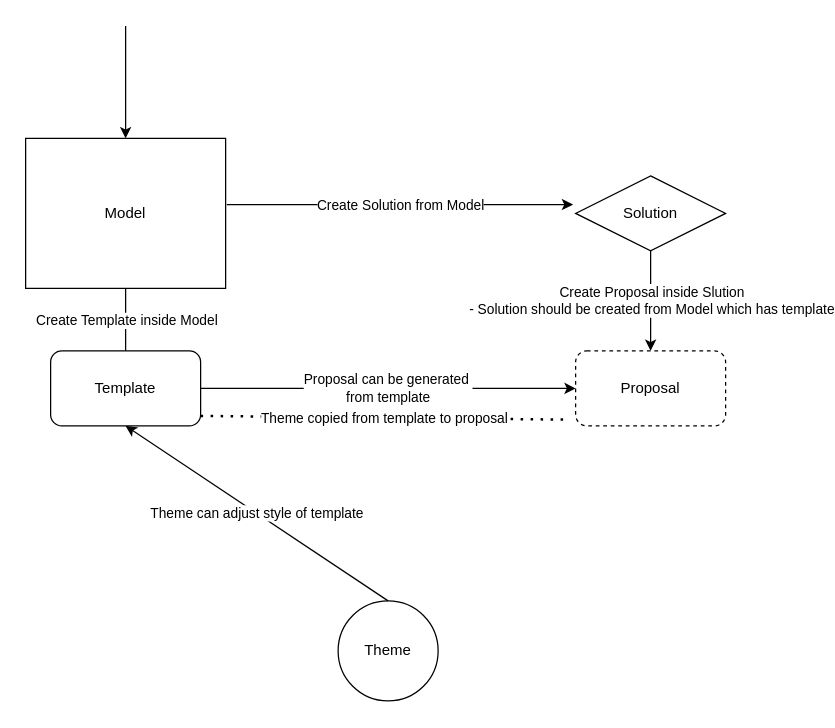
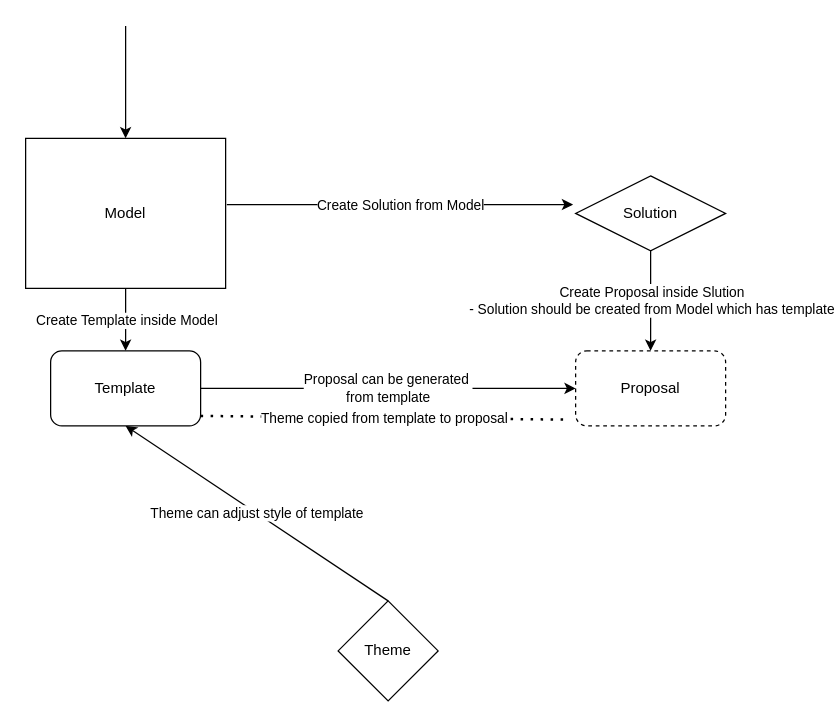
(126, 344) -> (126, 341)
(388, 651) -> (388, 651)
